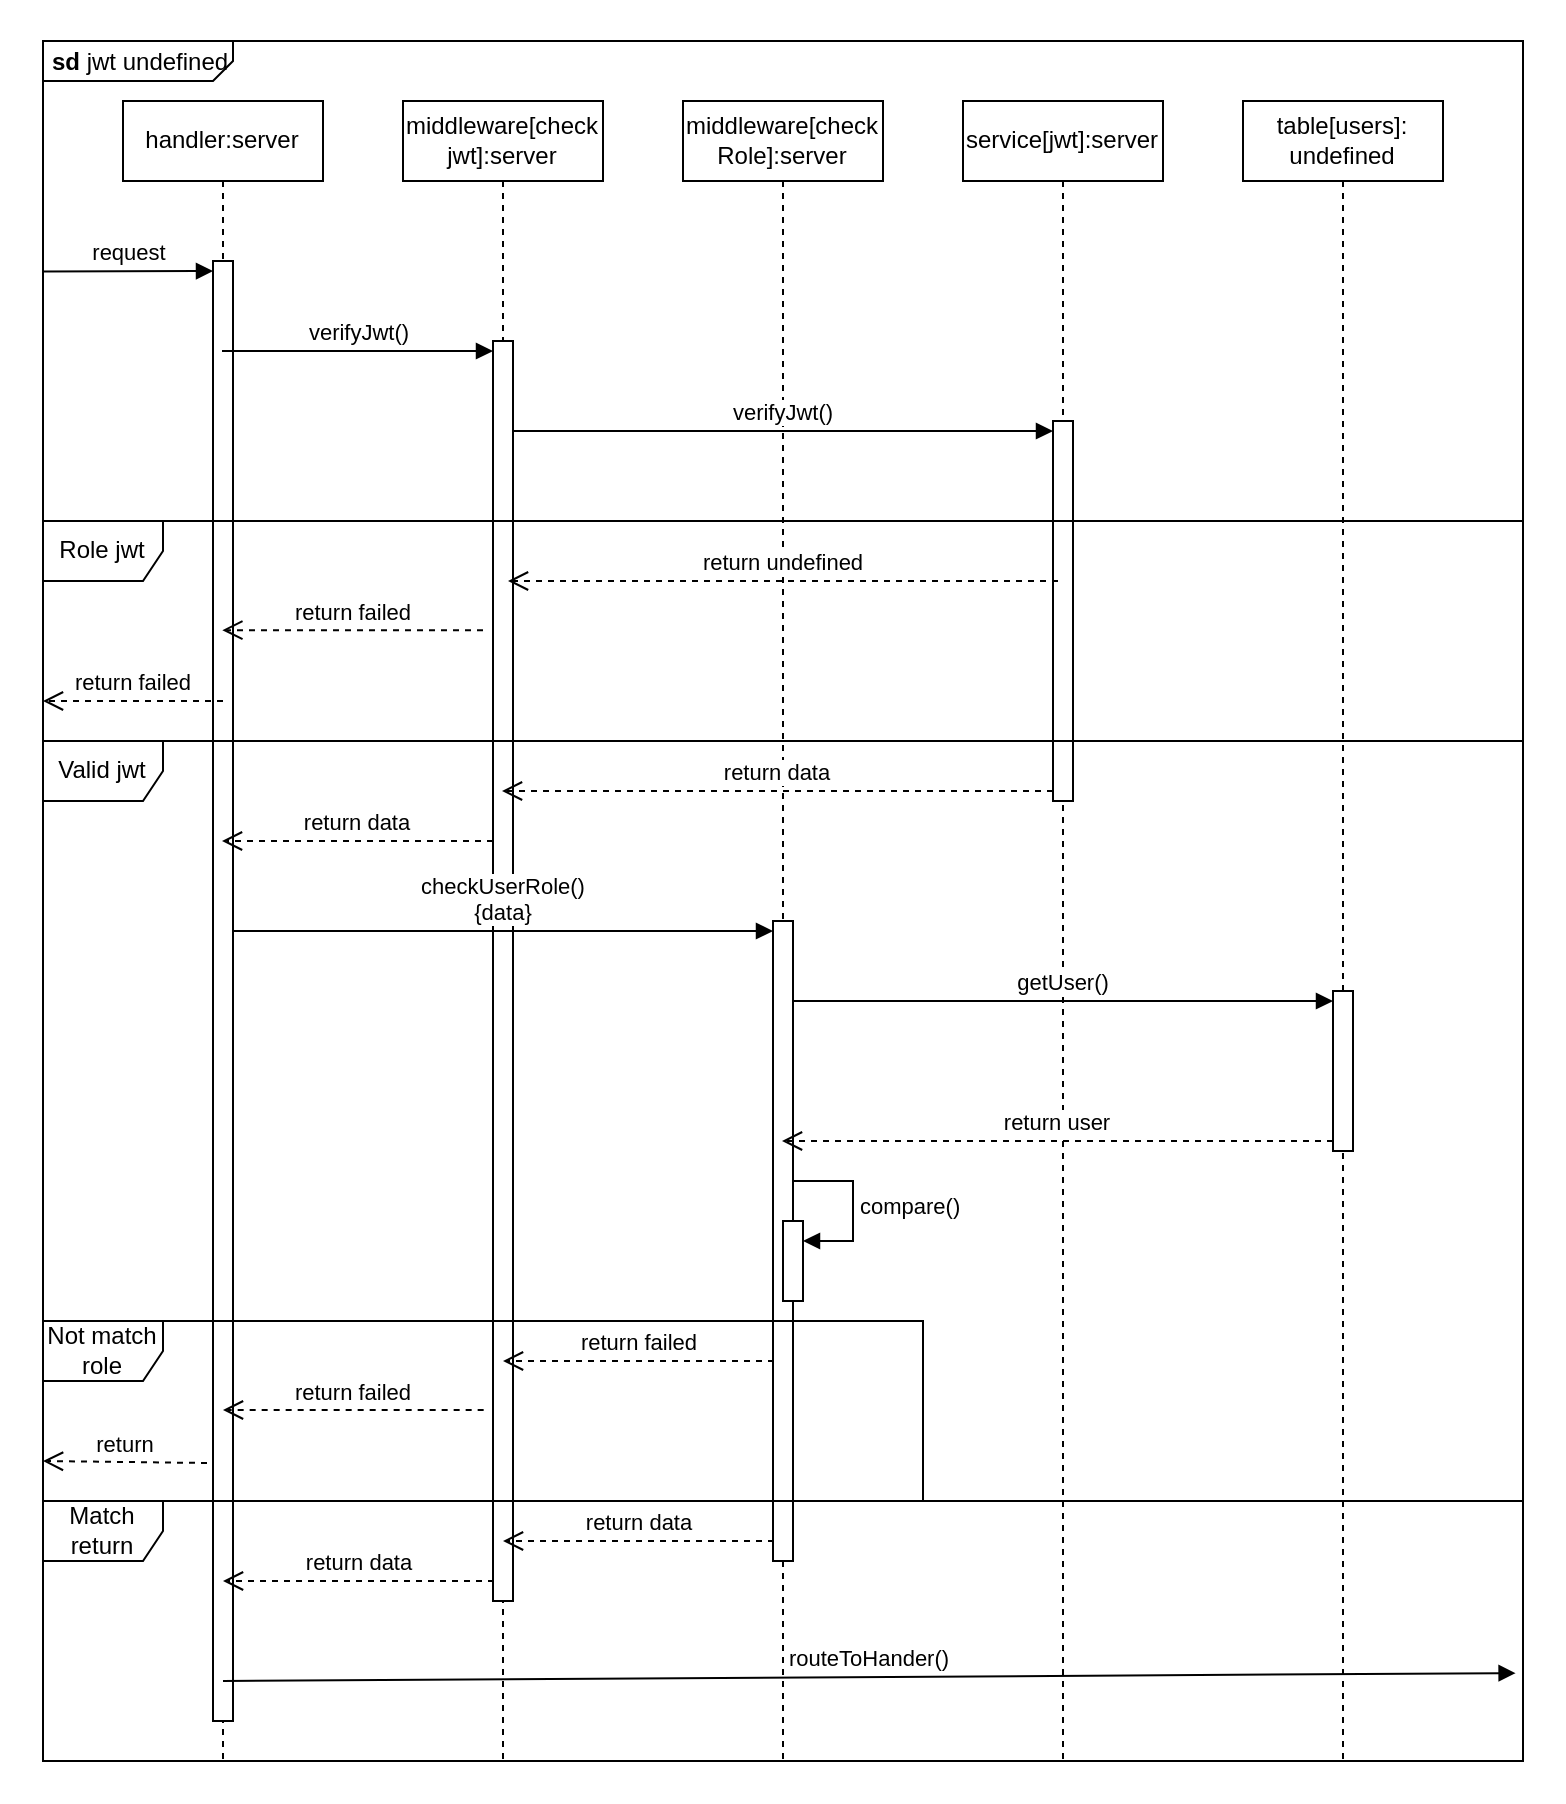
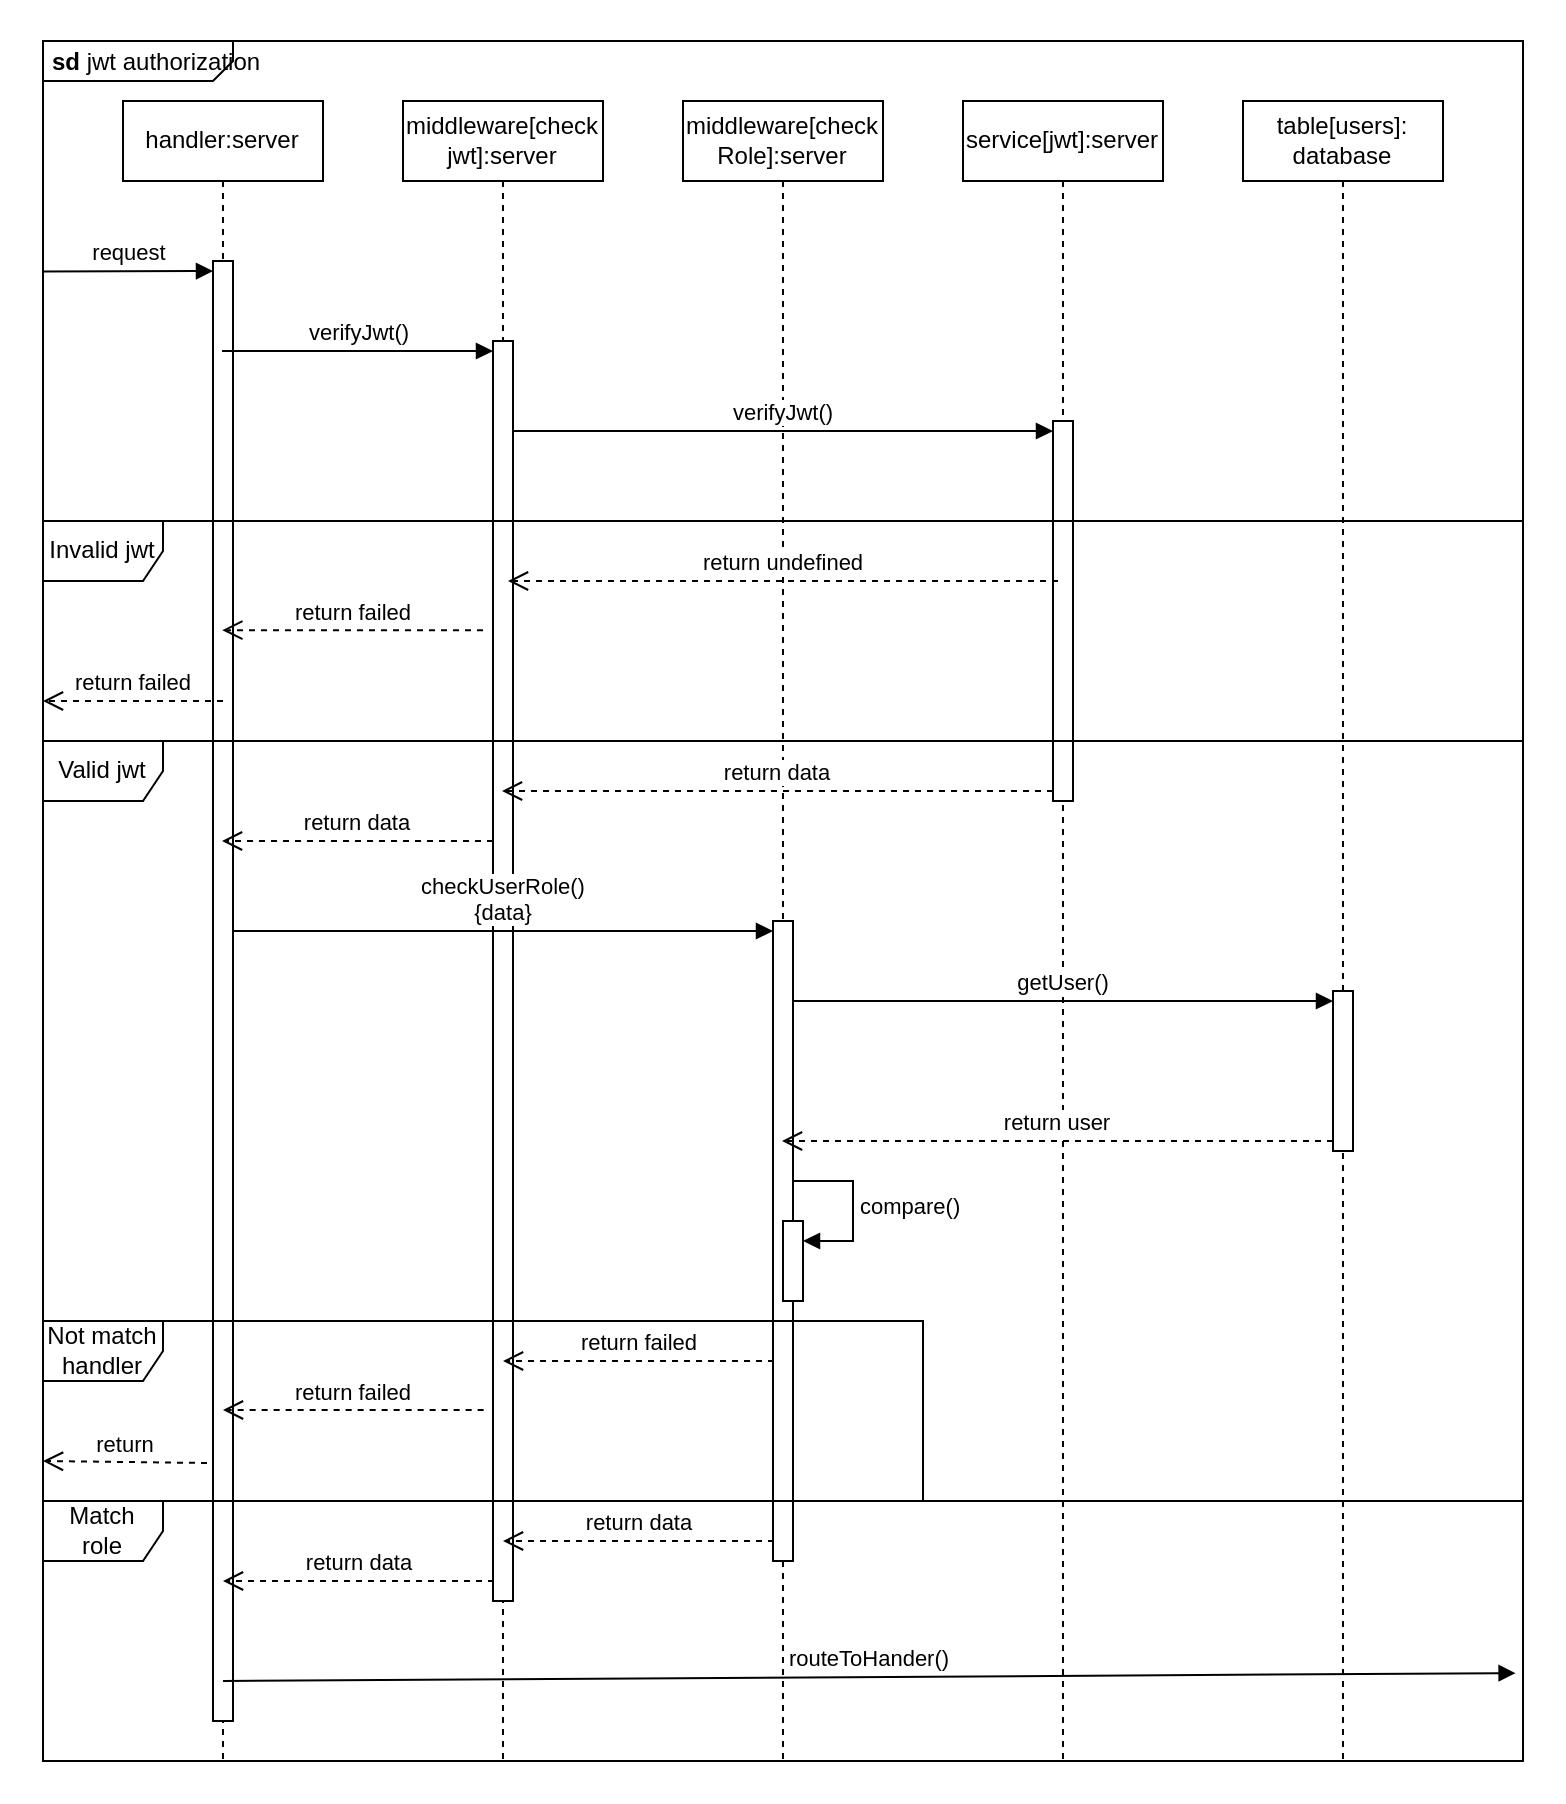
(144, 55) -> (168, 55)
(1343, 141) -> (1343, 141)
(103, 551) -> (103, 551)
(103, 1351) -> (103, 1351)
(103, 1531) -> (103, 1531)
